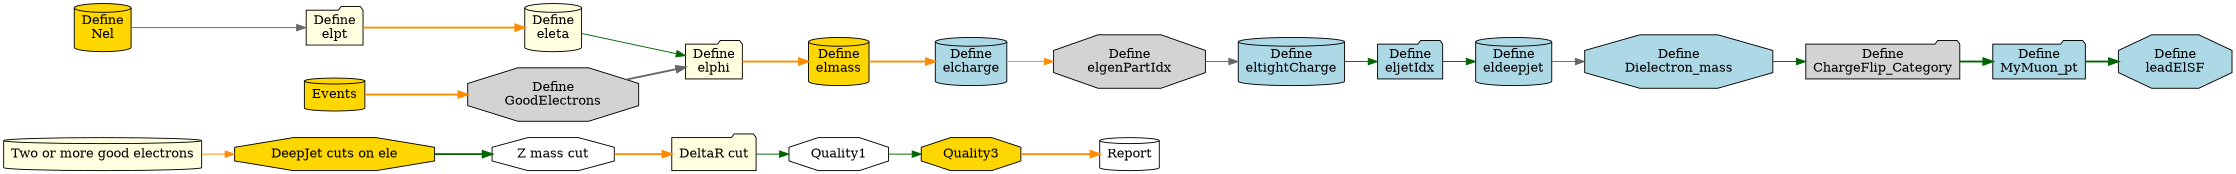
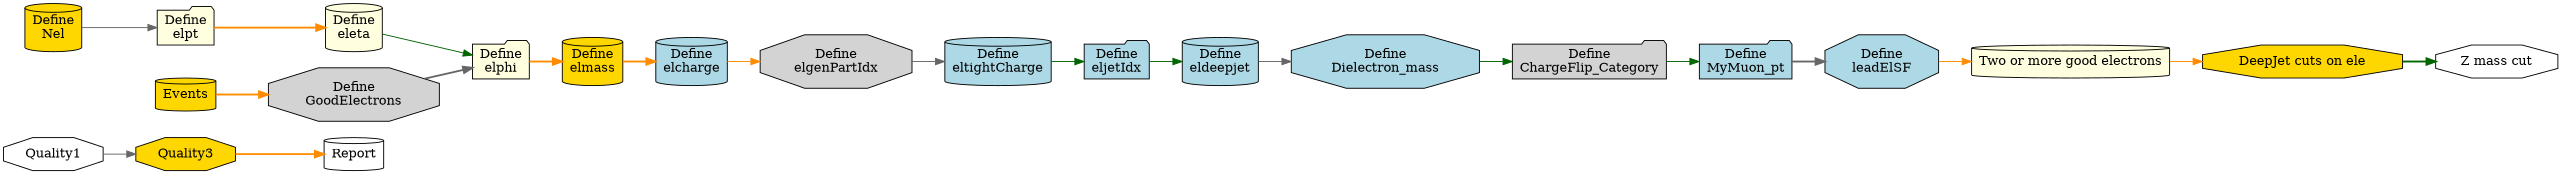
none -> (1950, 62)
(1972, 62) -> (1678, 62)
(2097, 62) -> (1804, 62)
(714, 154) -> none
(900, 154) -> (115, 154)
